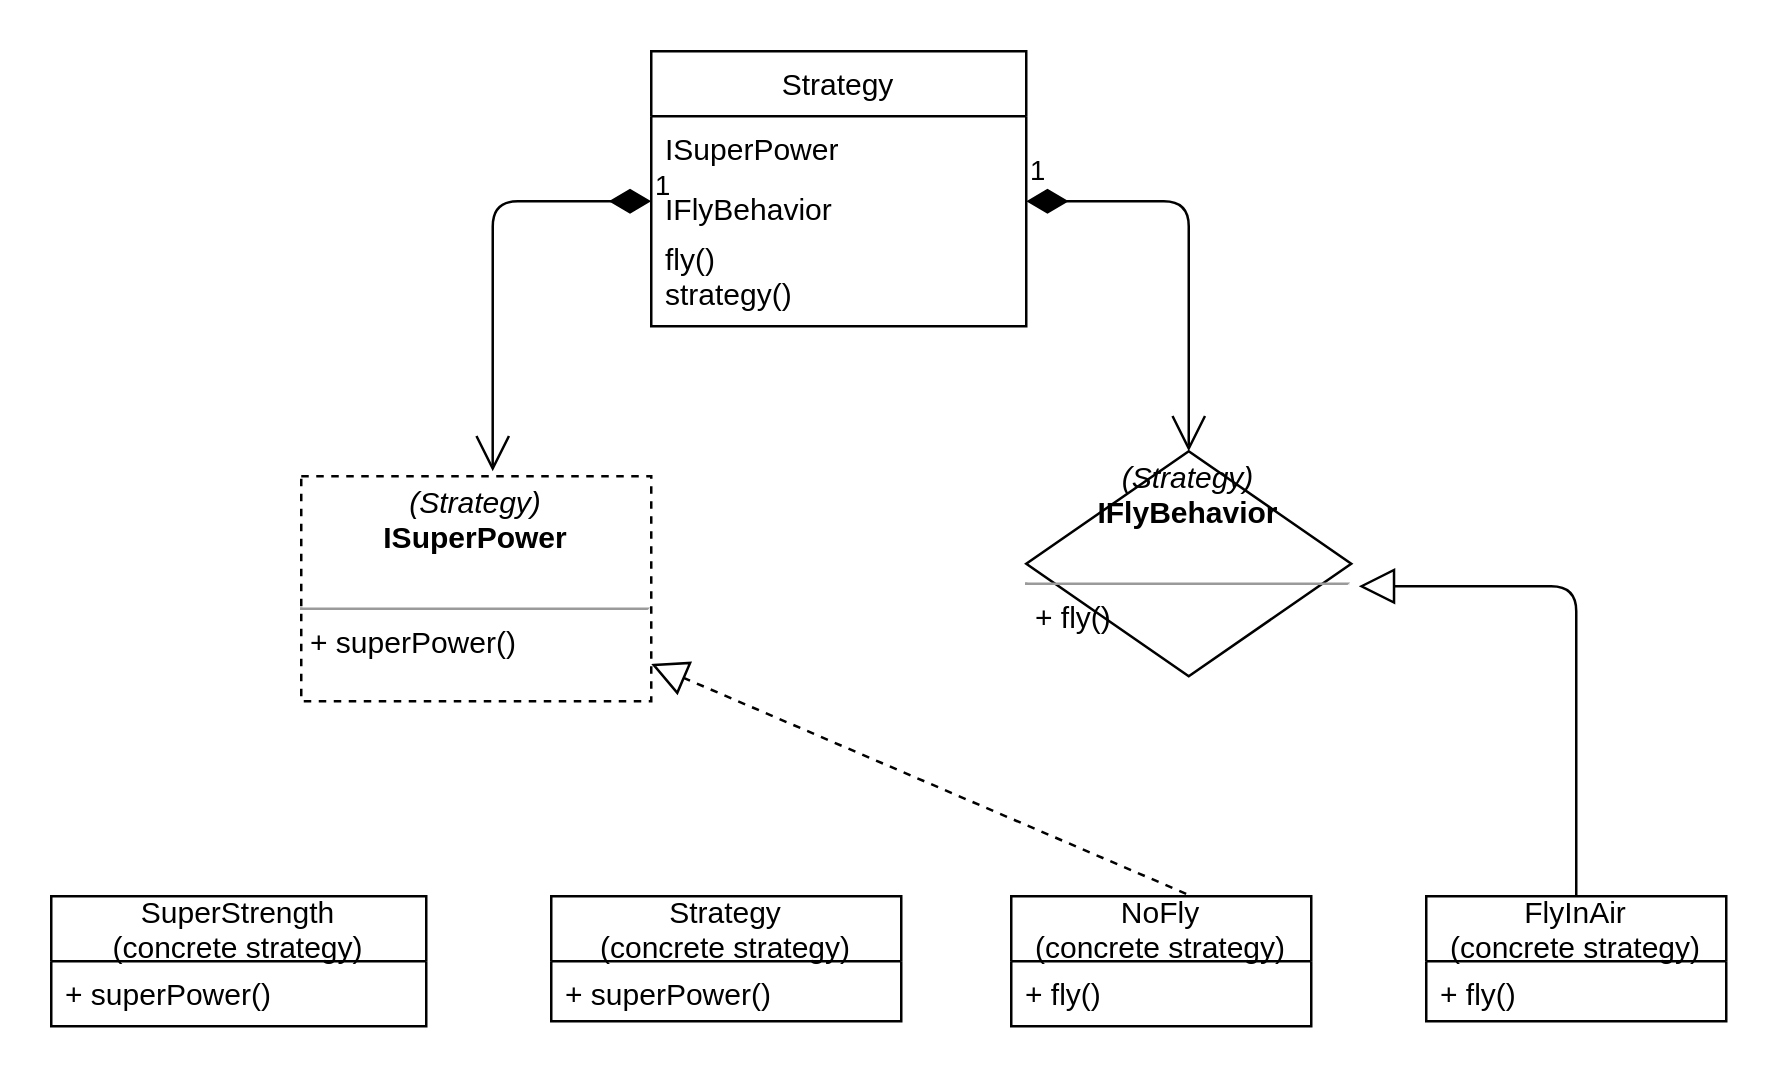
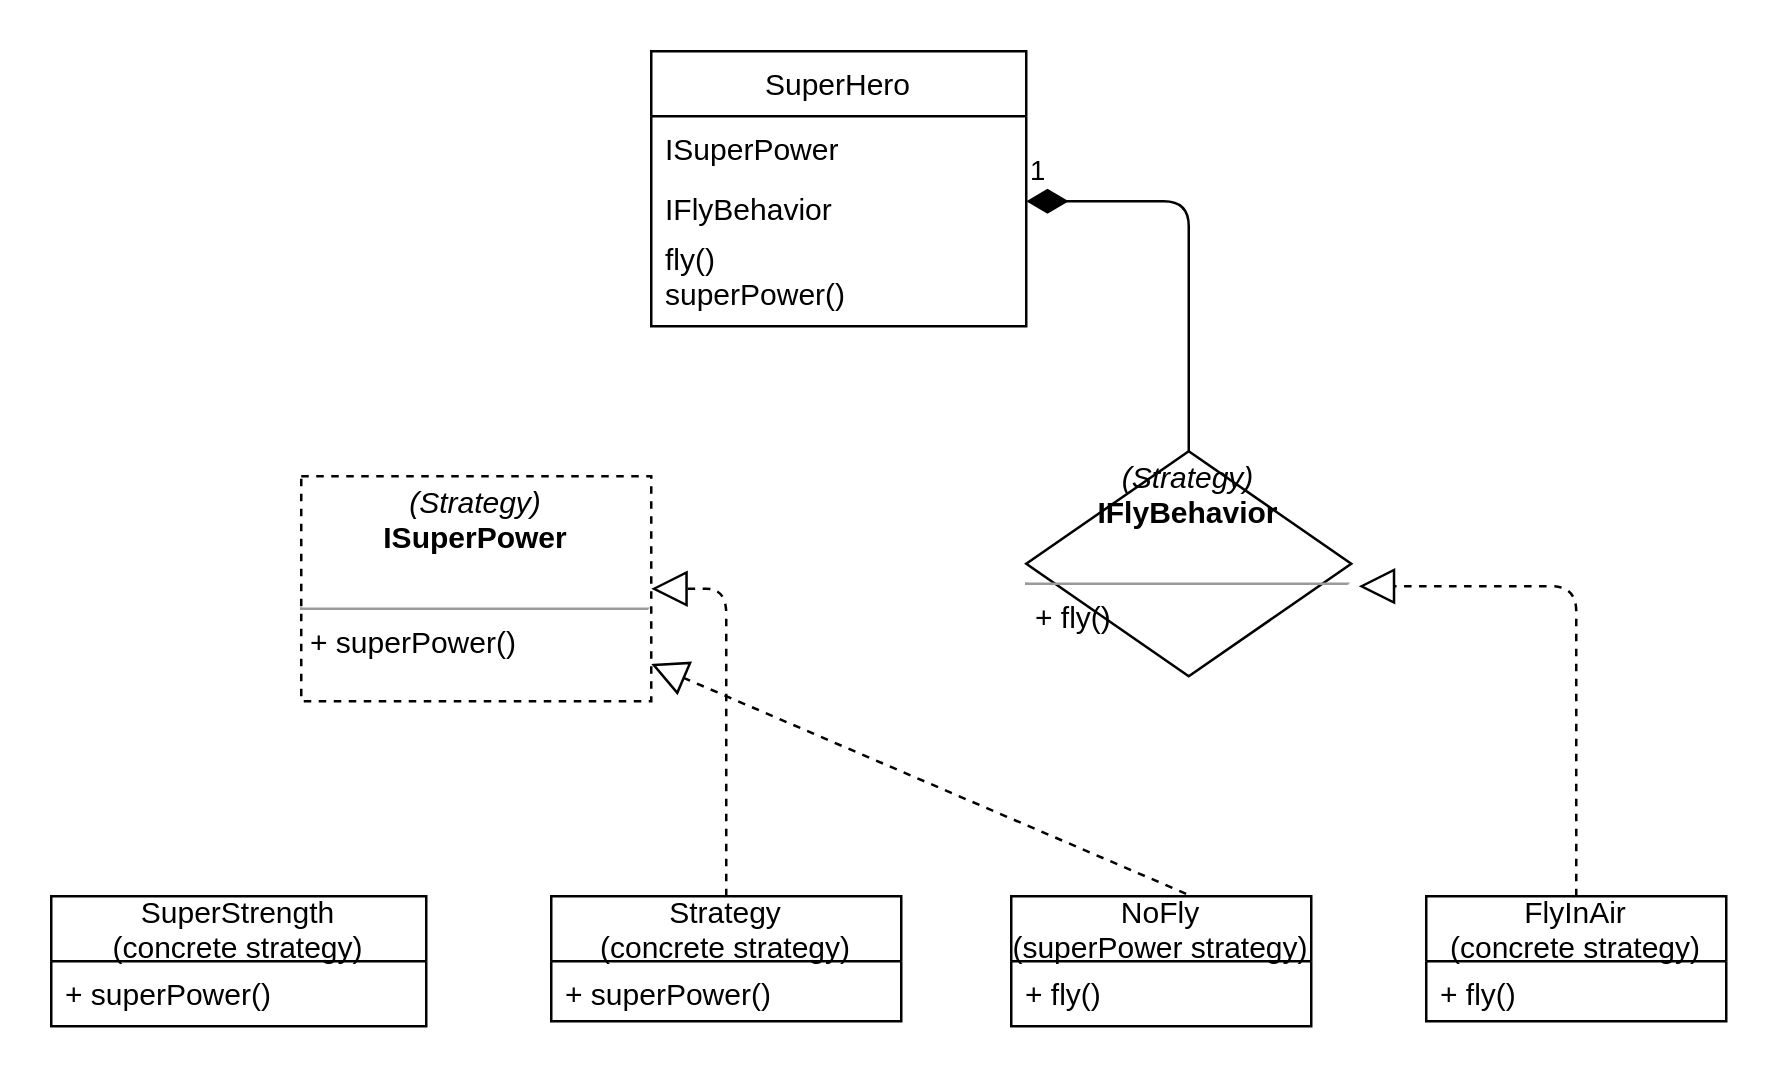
(838, 85) -> (838, 85)
(703, 260) -> (703, 260)
(493, 282) -> none
(1189, 442) -> (1189, 443)
(1576, 656) -> (1576, 656)
none -> (726, 797)
(1160, 913) -> (1160, 913)
